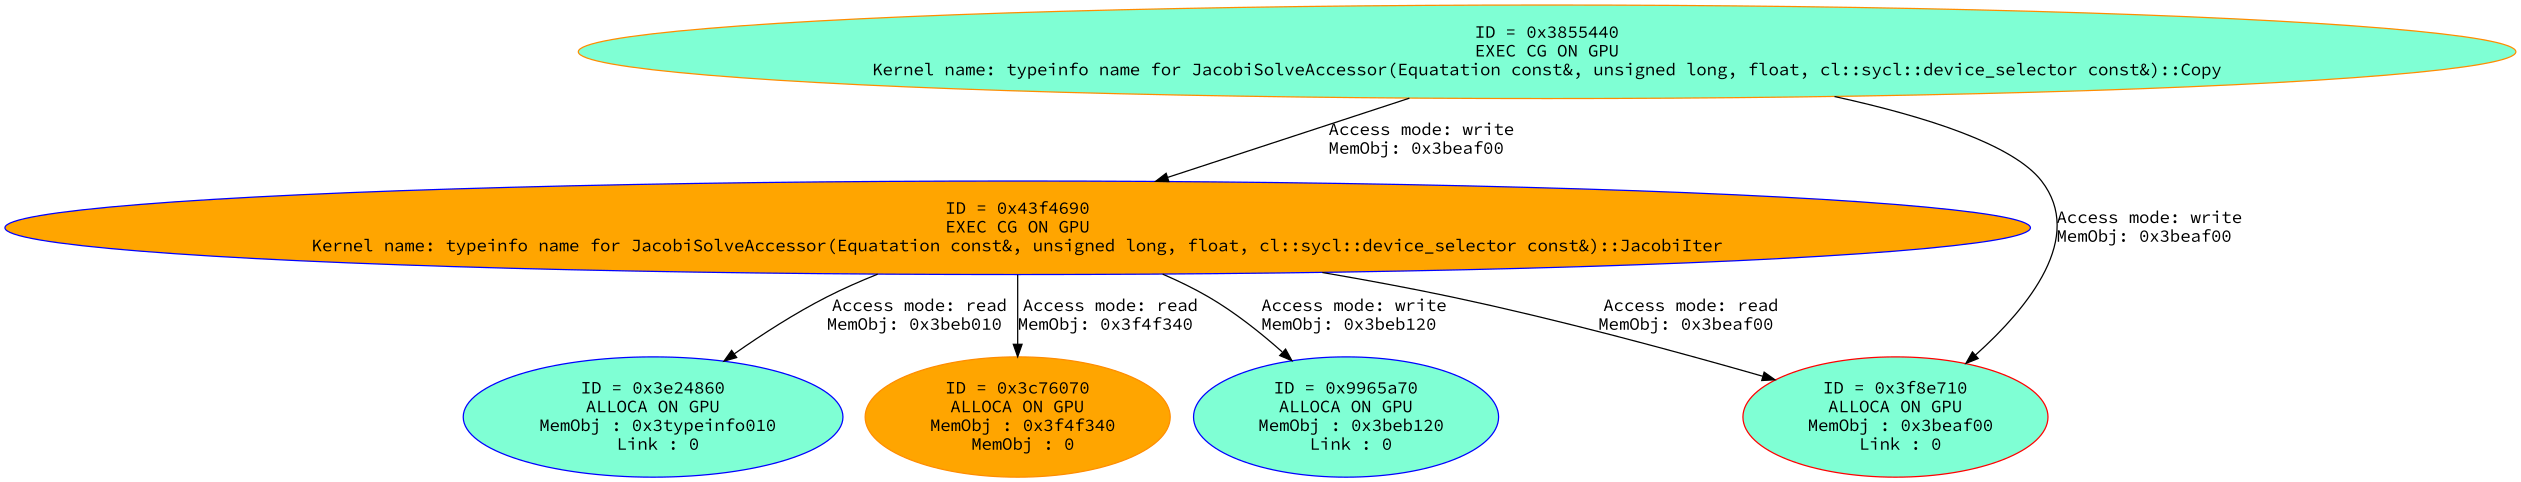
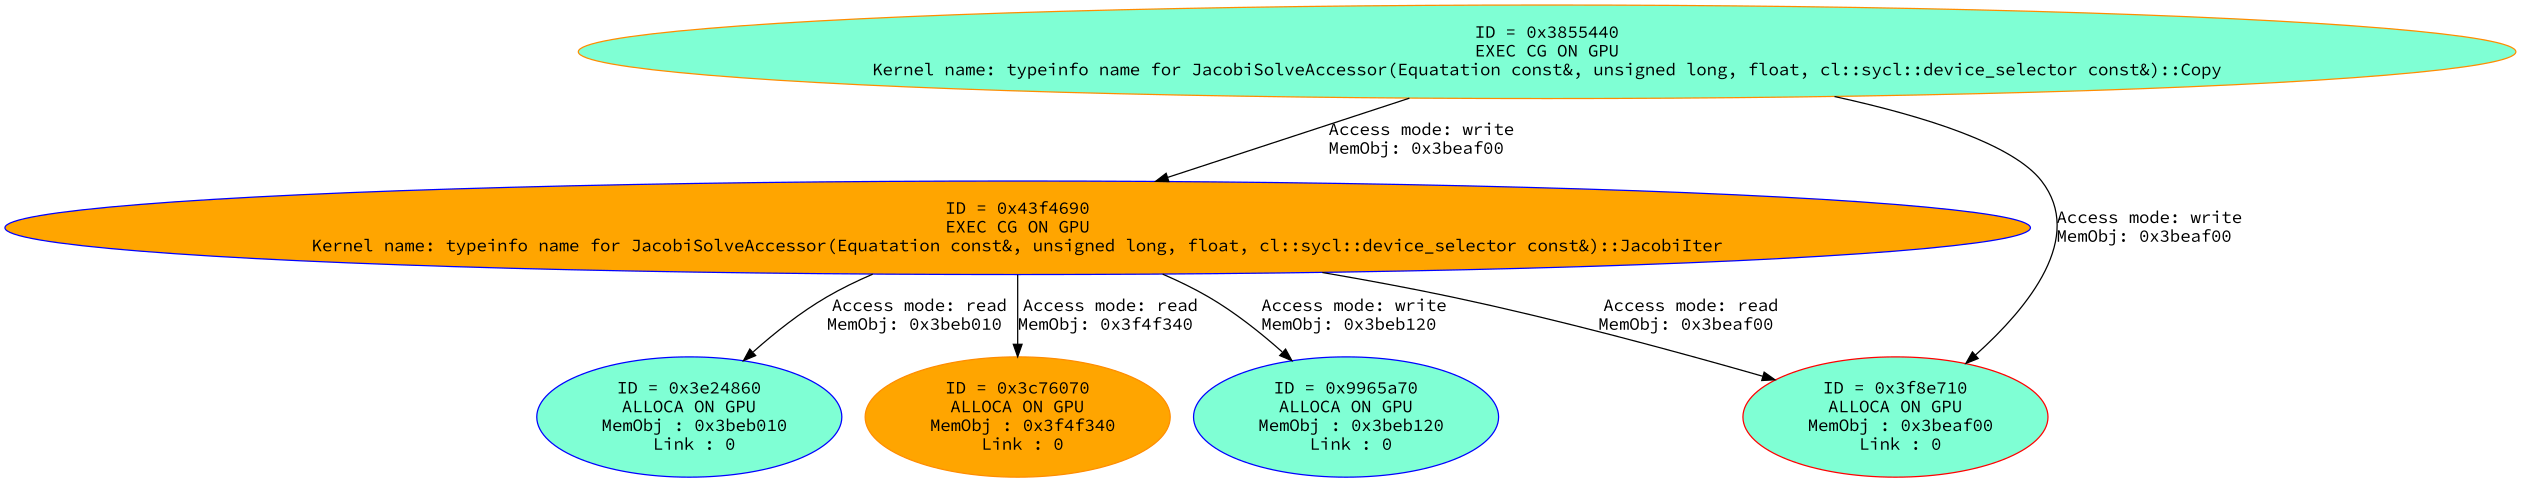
(653, 417) -> (689, 417)
(1018, 417) -> (1018, 417)
